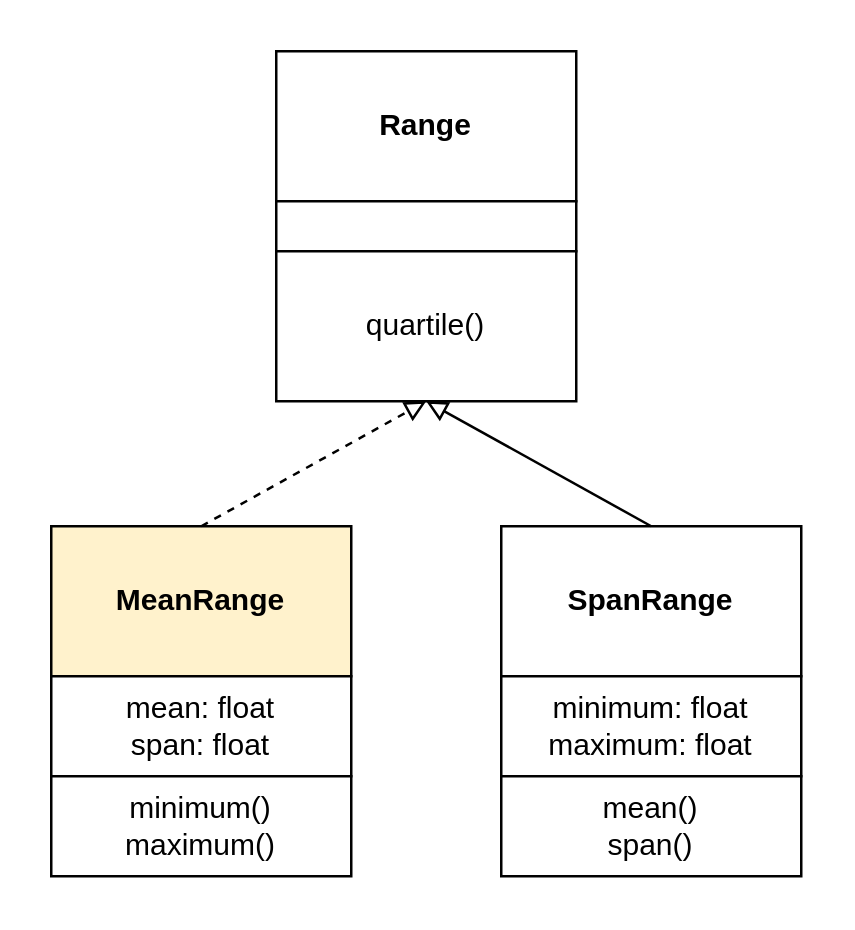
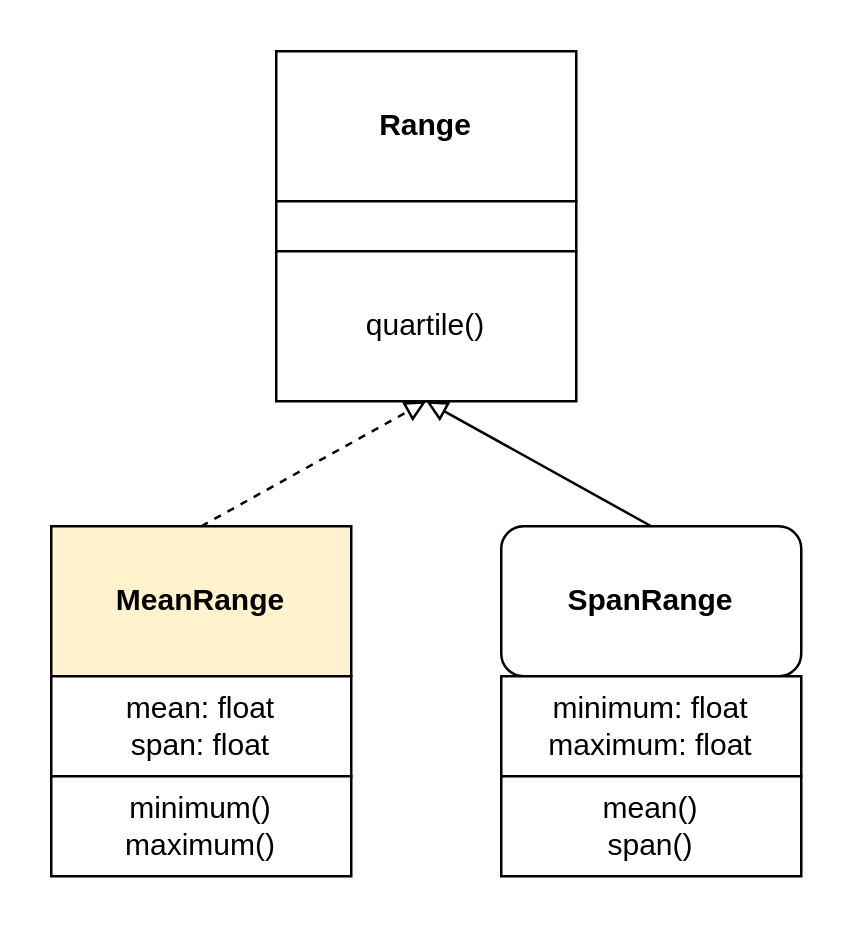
(651, 601) -> (651, 601)
